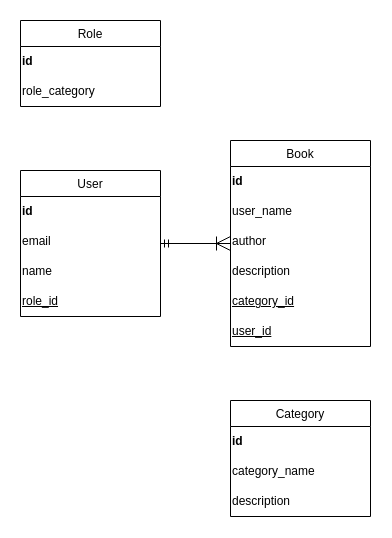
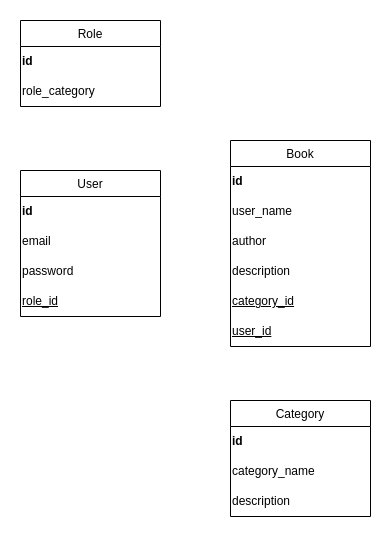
(196, 244) -> none
(36, 272) -> (49, 272)
